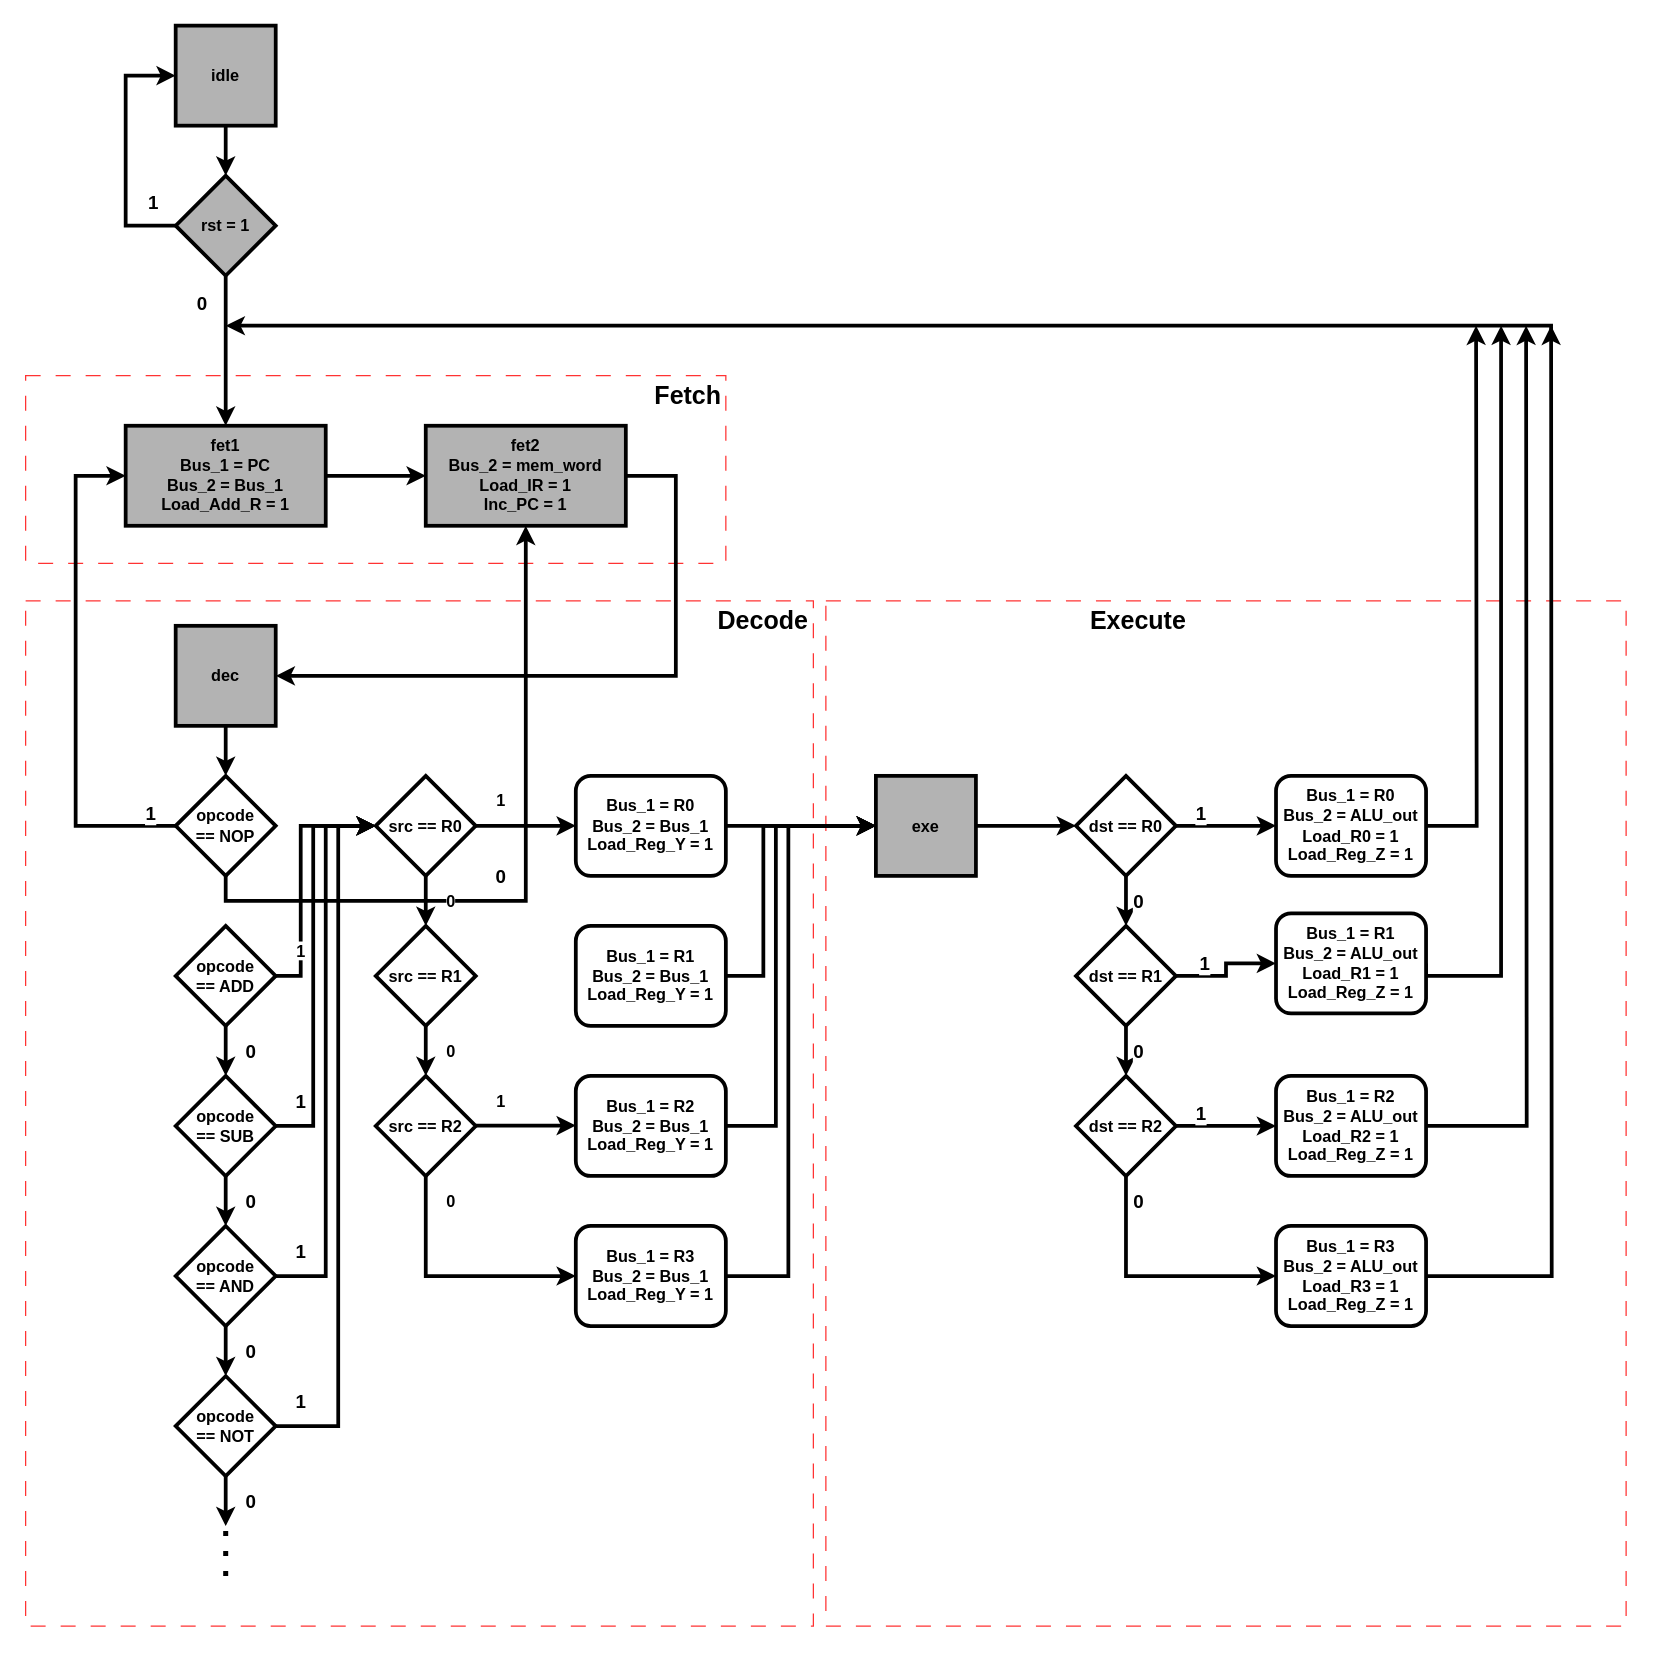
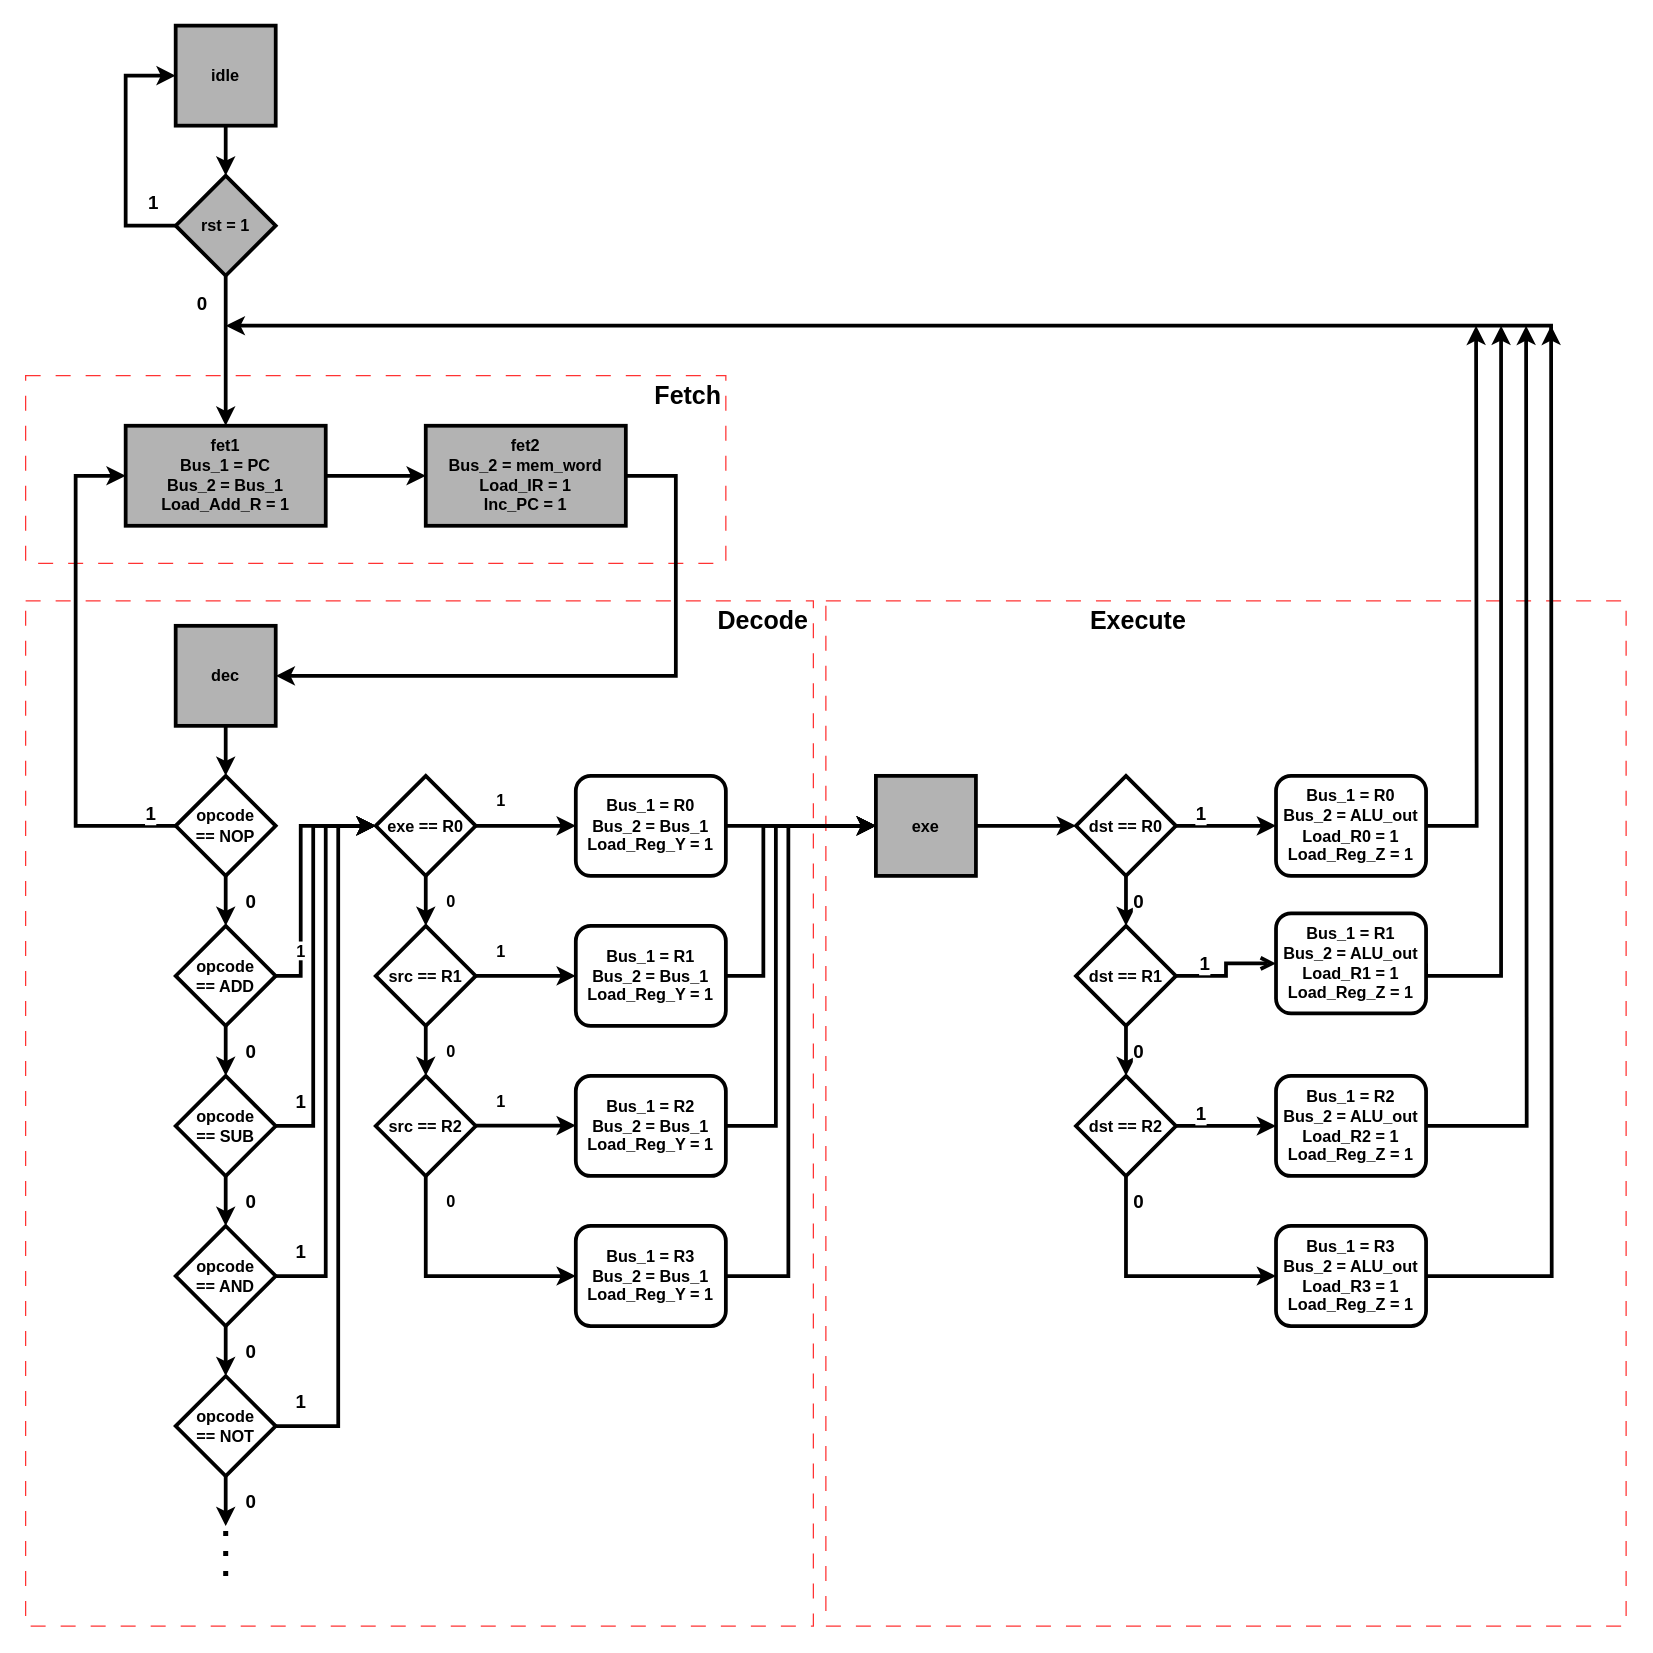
(426, 826) -> (426, 826)
(526, 872) -> (226, 905)
(1260, 963) -> (1261, 963)
none -> (519, 976)
